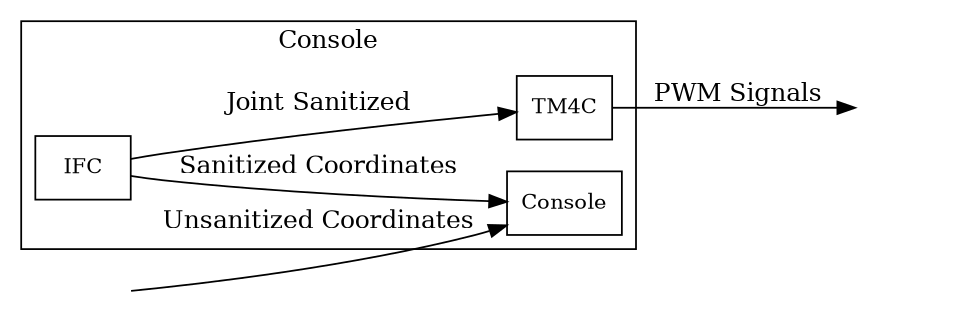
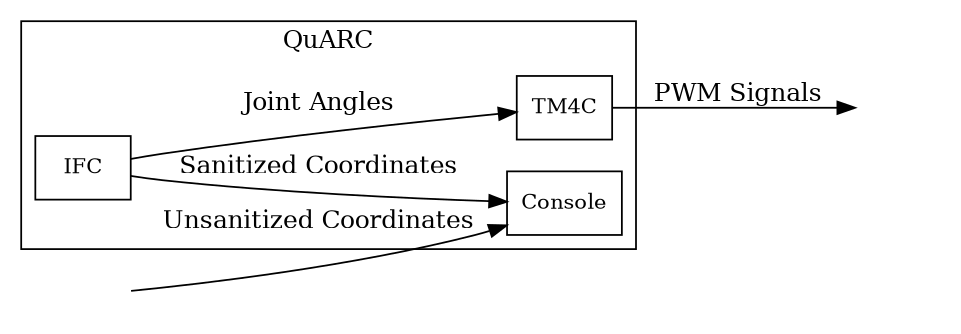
(329, 42) -> (329, 42)
(319, 103) -> (319, 103)
